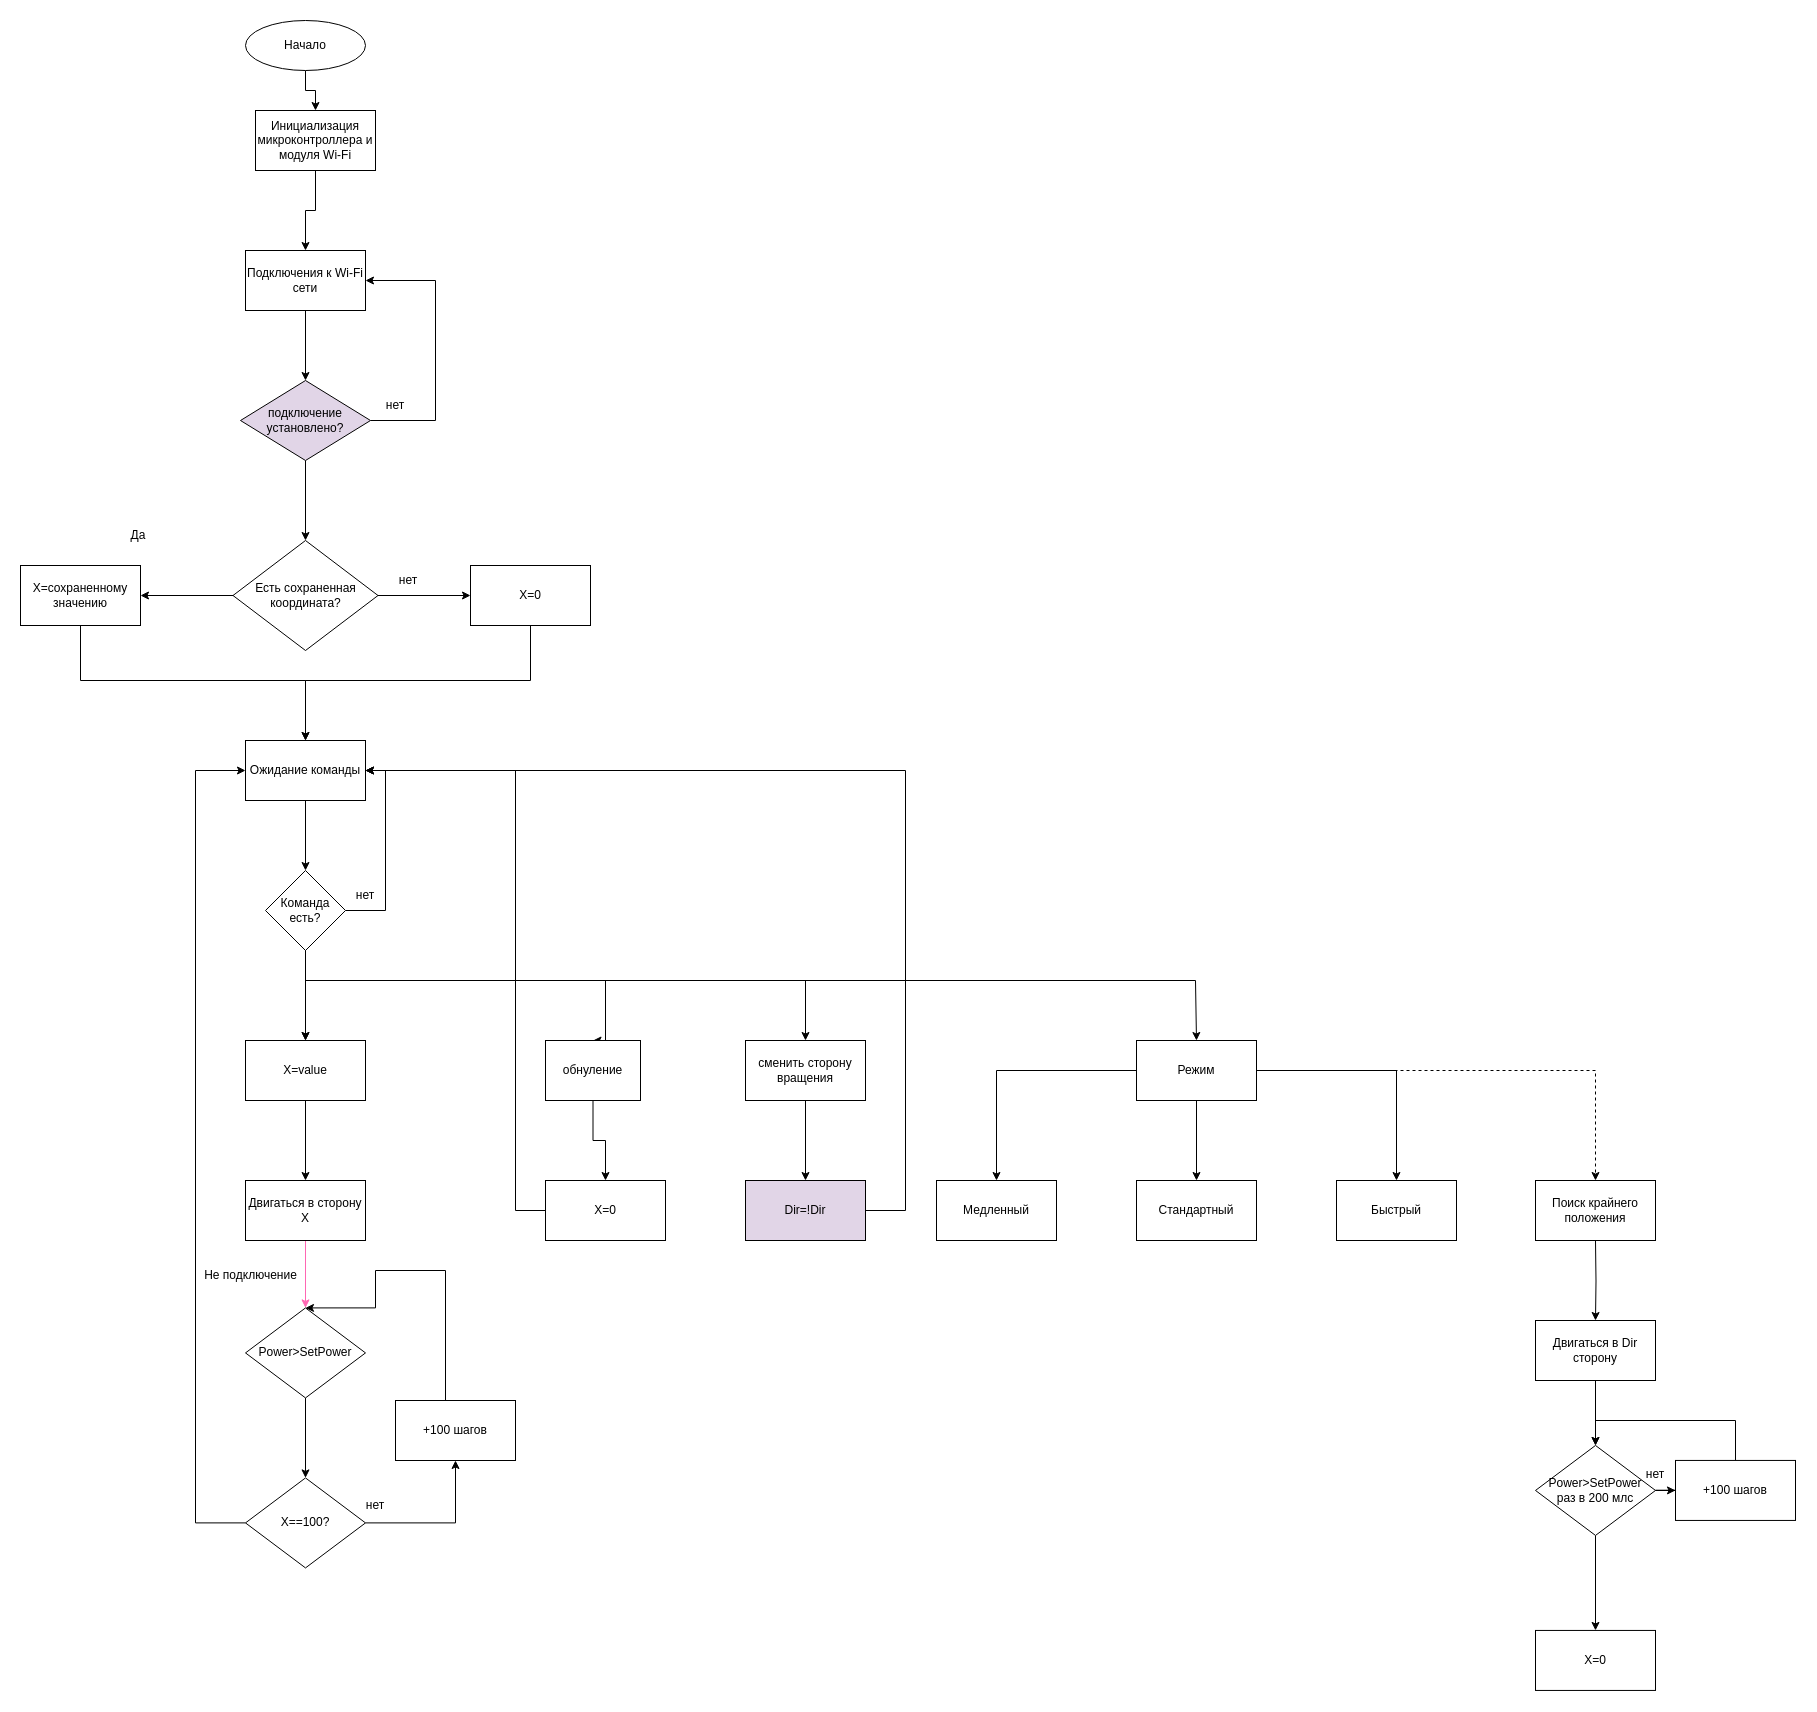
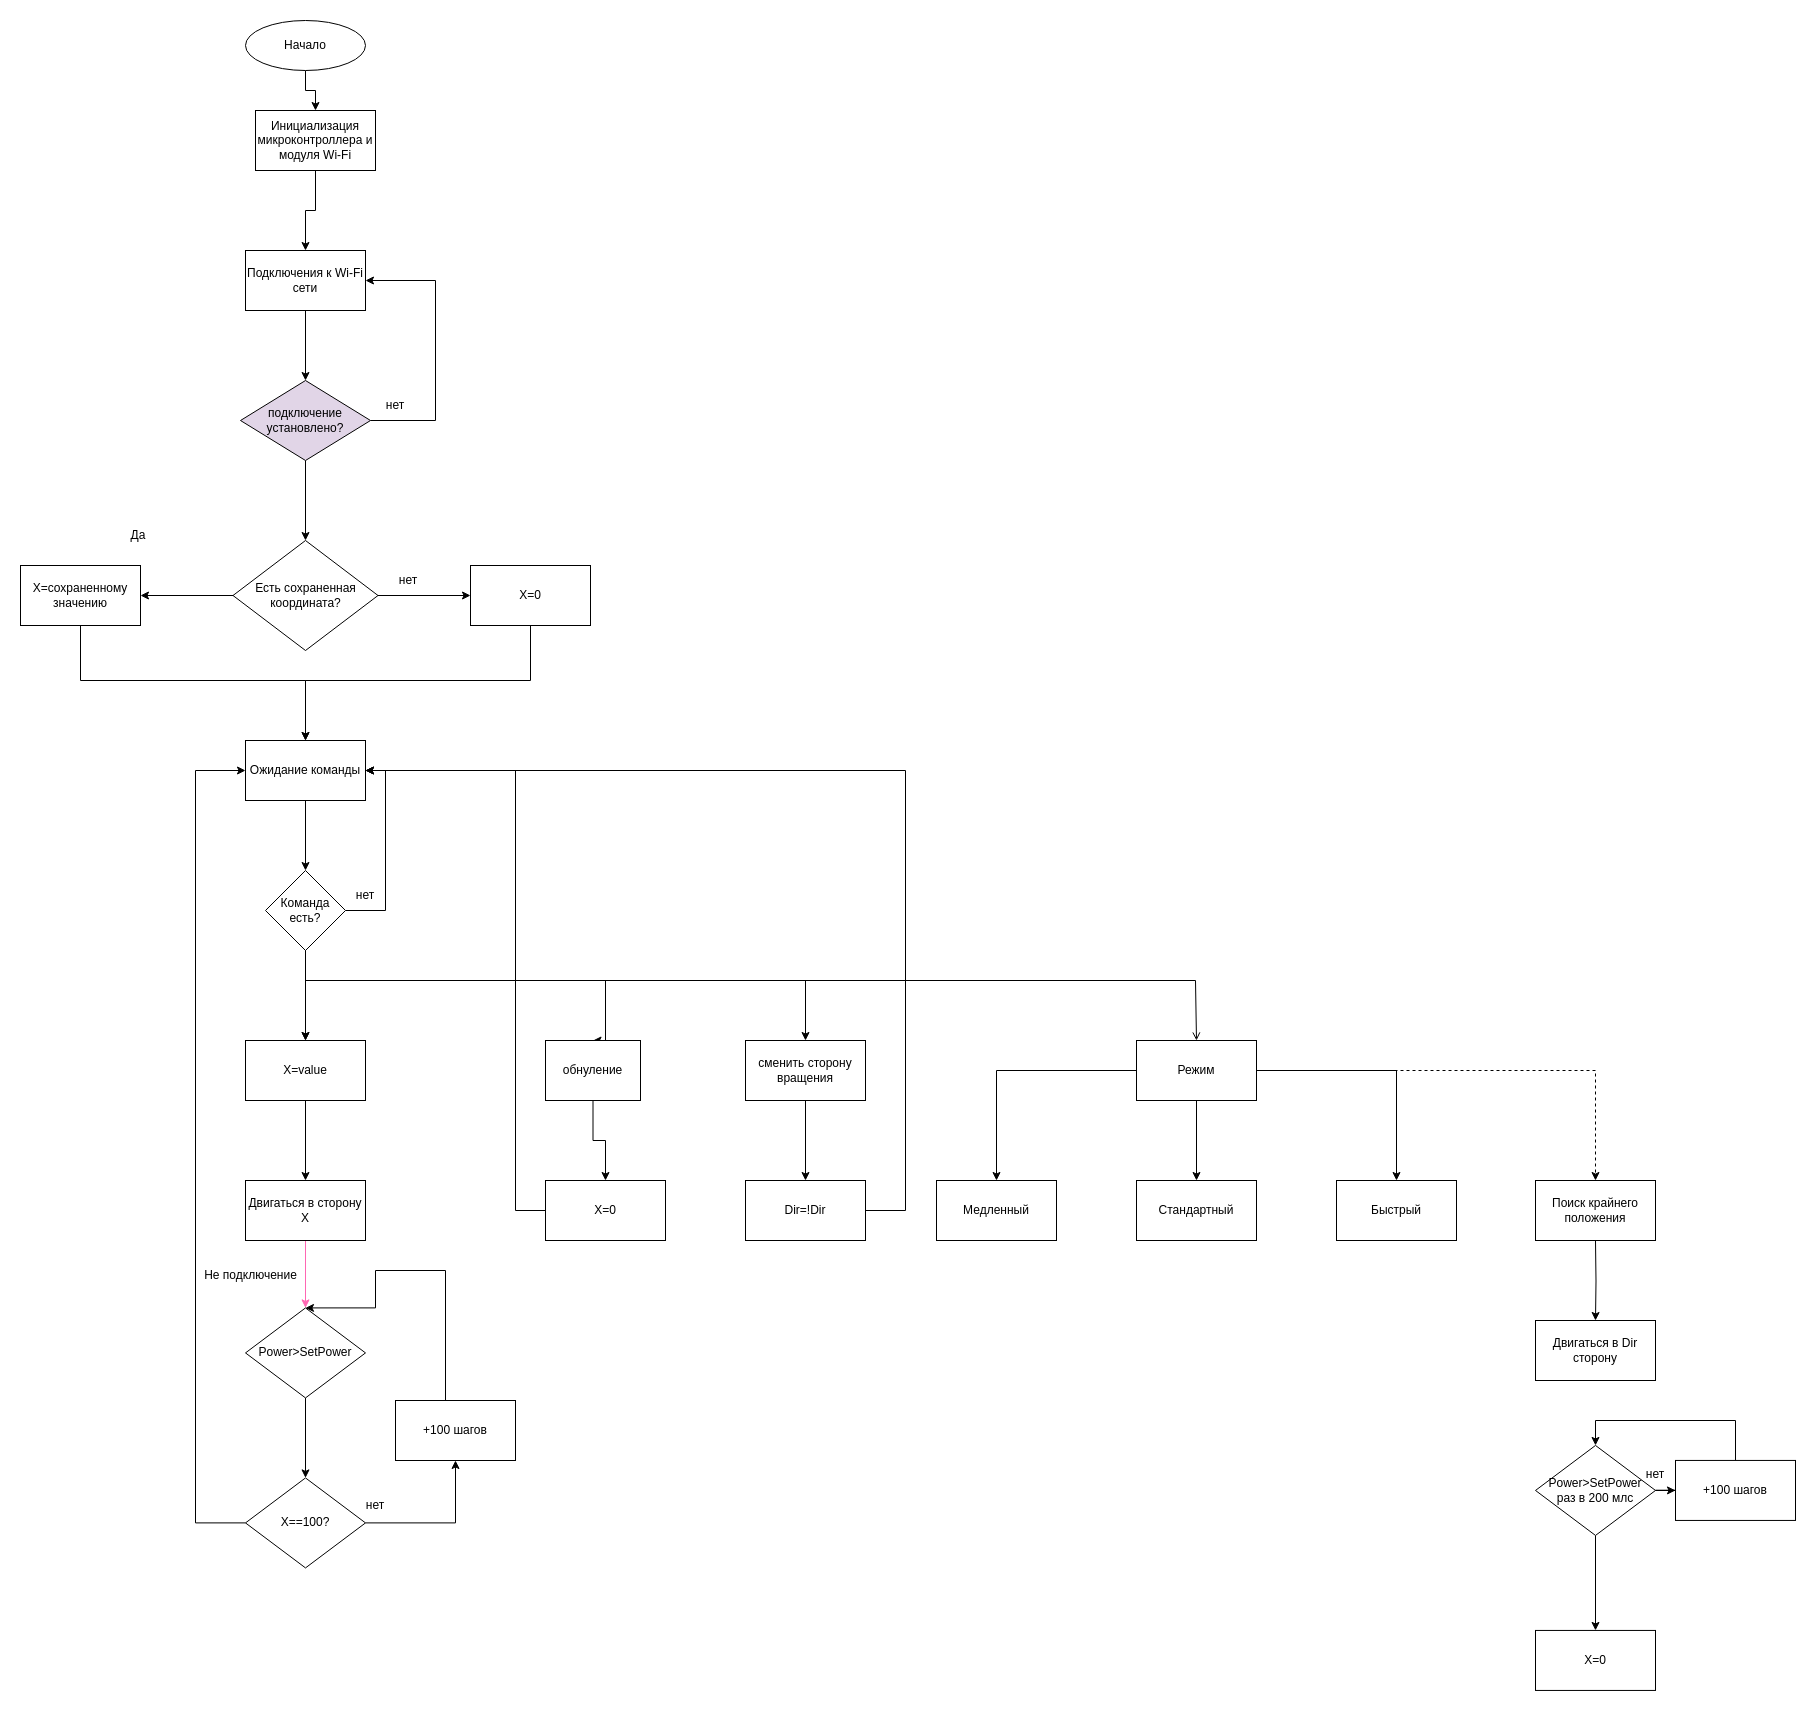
(1196, 1032) -> (1196, 1033)
(806, 1211) -> (806, 1211)
(1596, 1399) -> none
